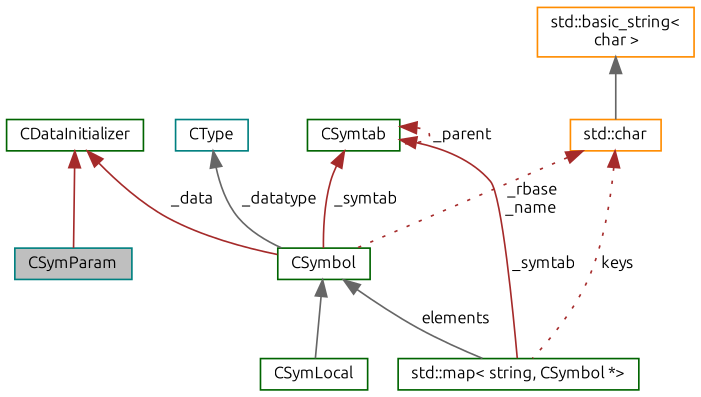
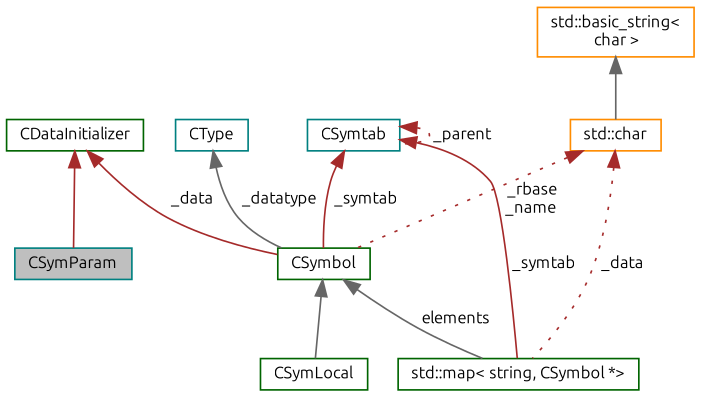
(354, 135) -> (354, 135)
(616, 264) -> (621, 264)
